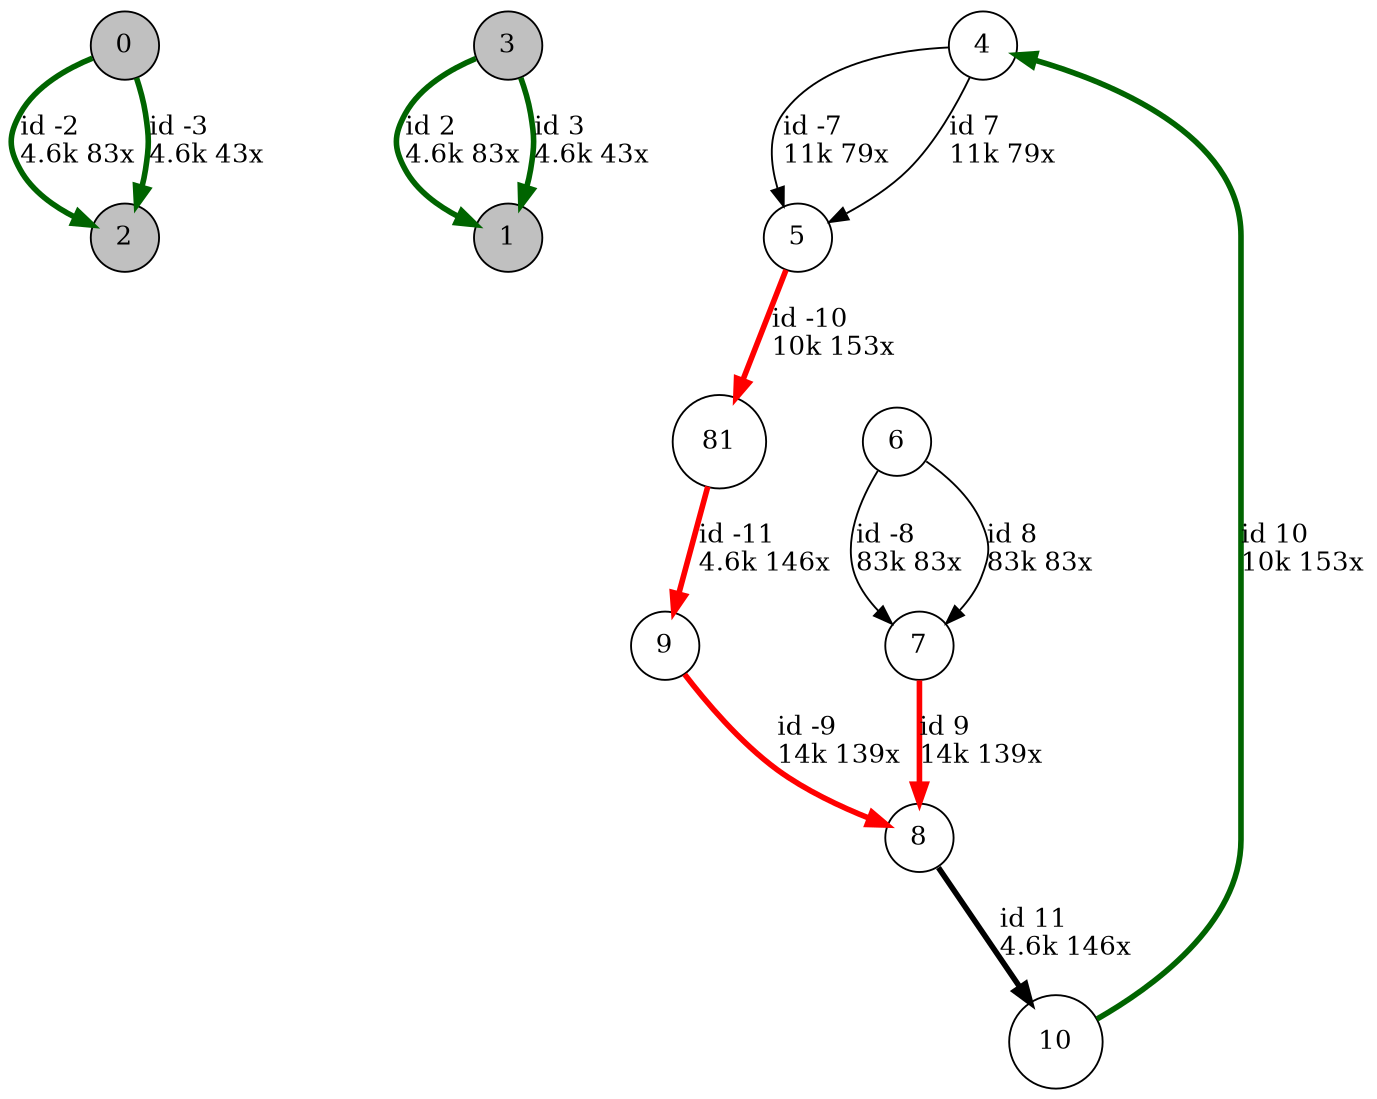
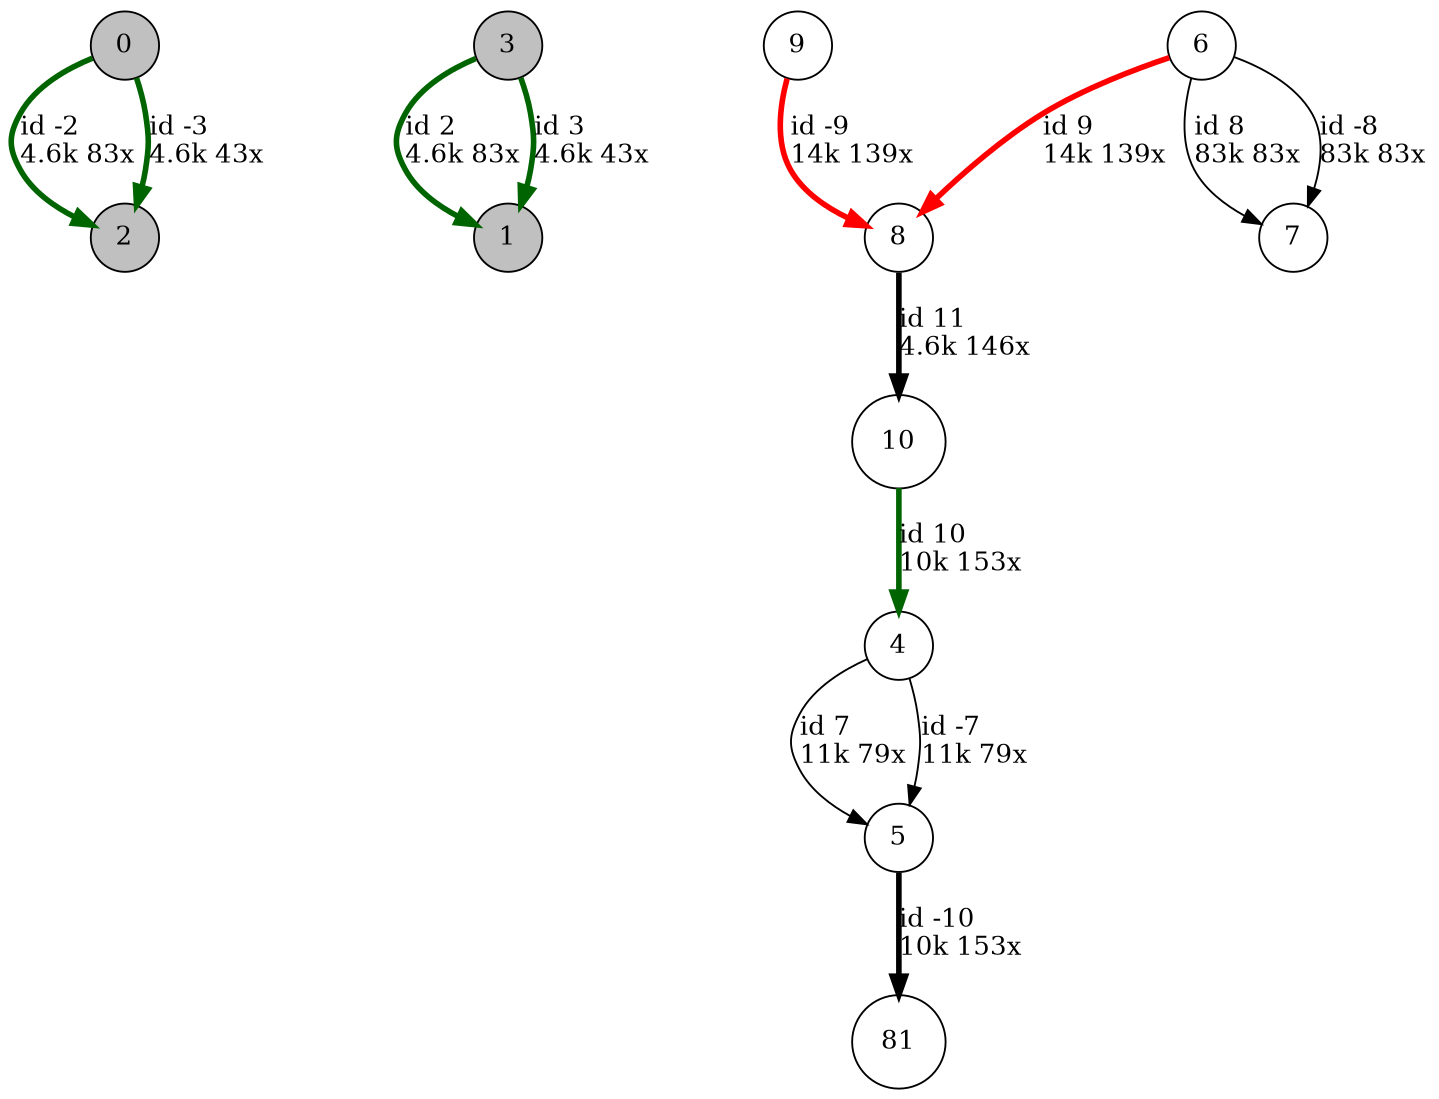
(764, 325) -> (899, 924)
(693, 540) -> none
(919, 732) -> (1044, 113)
